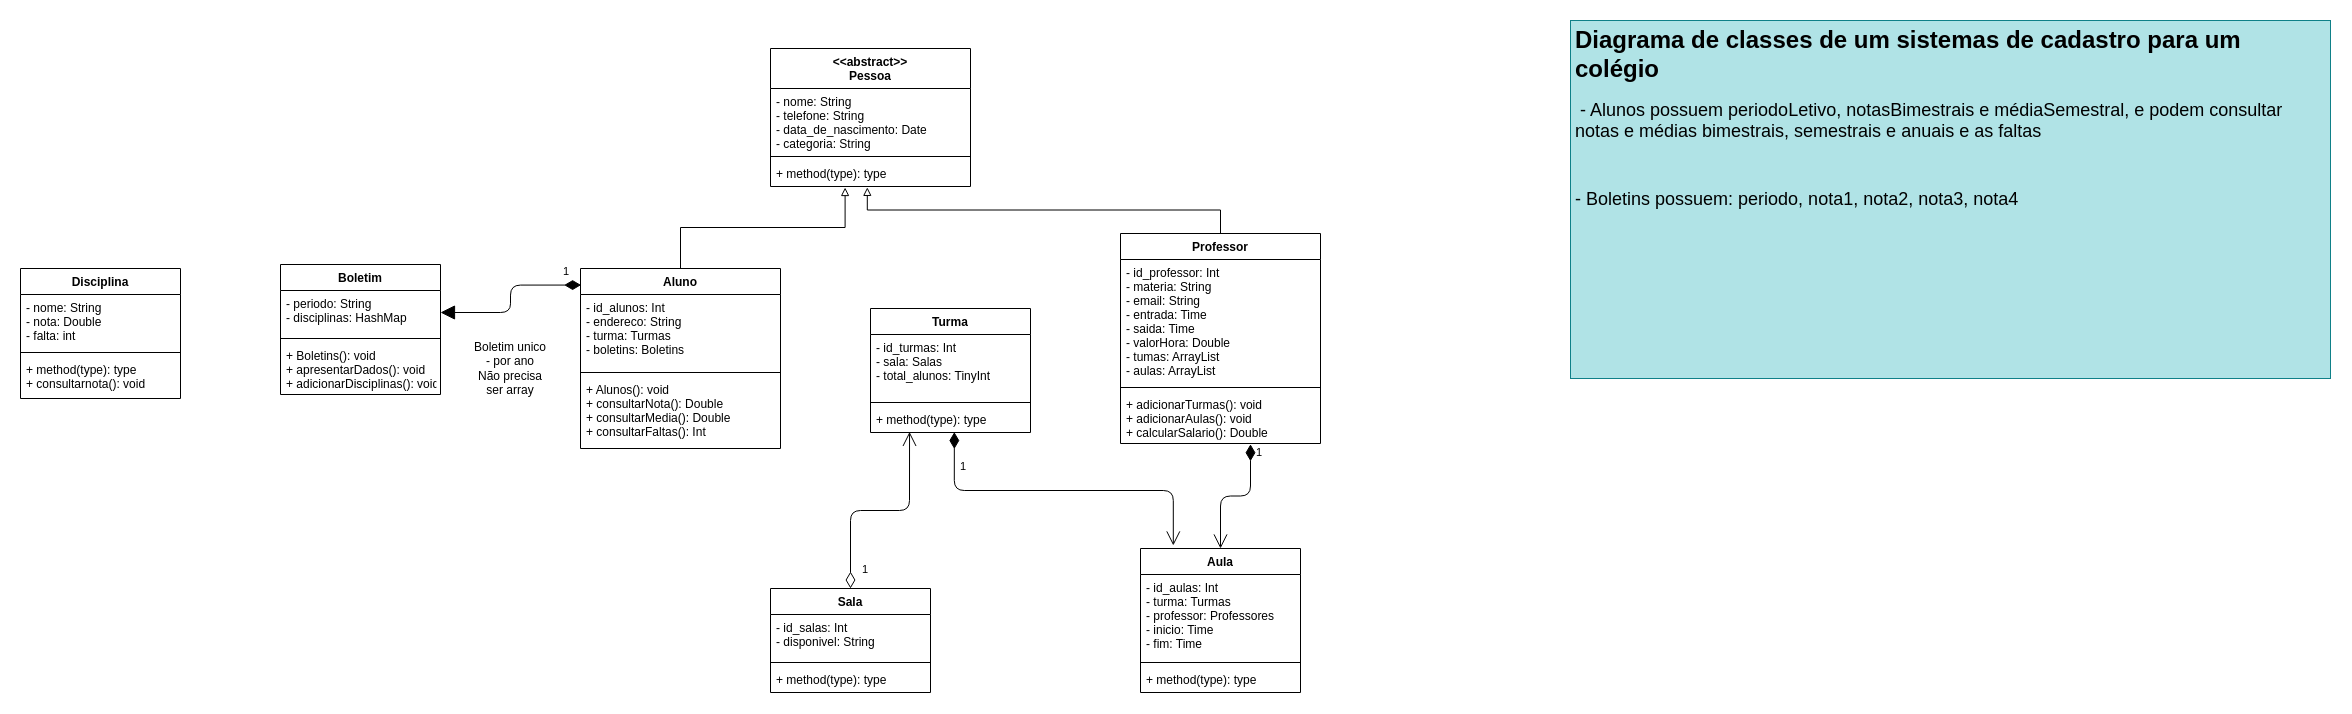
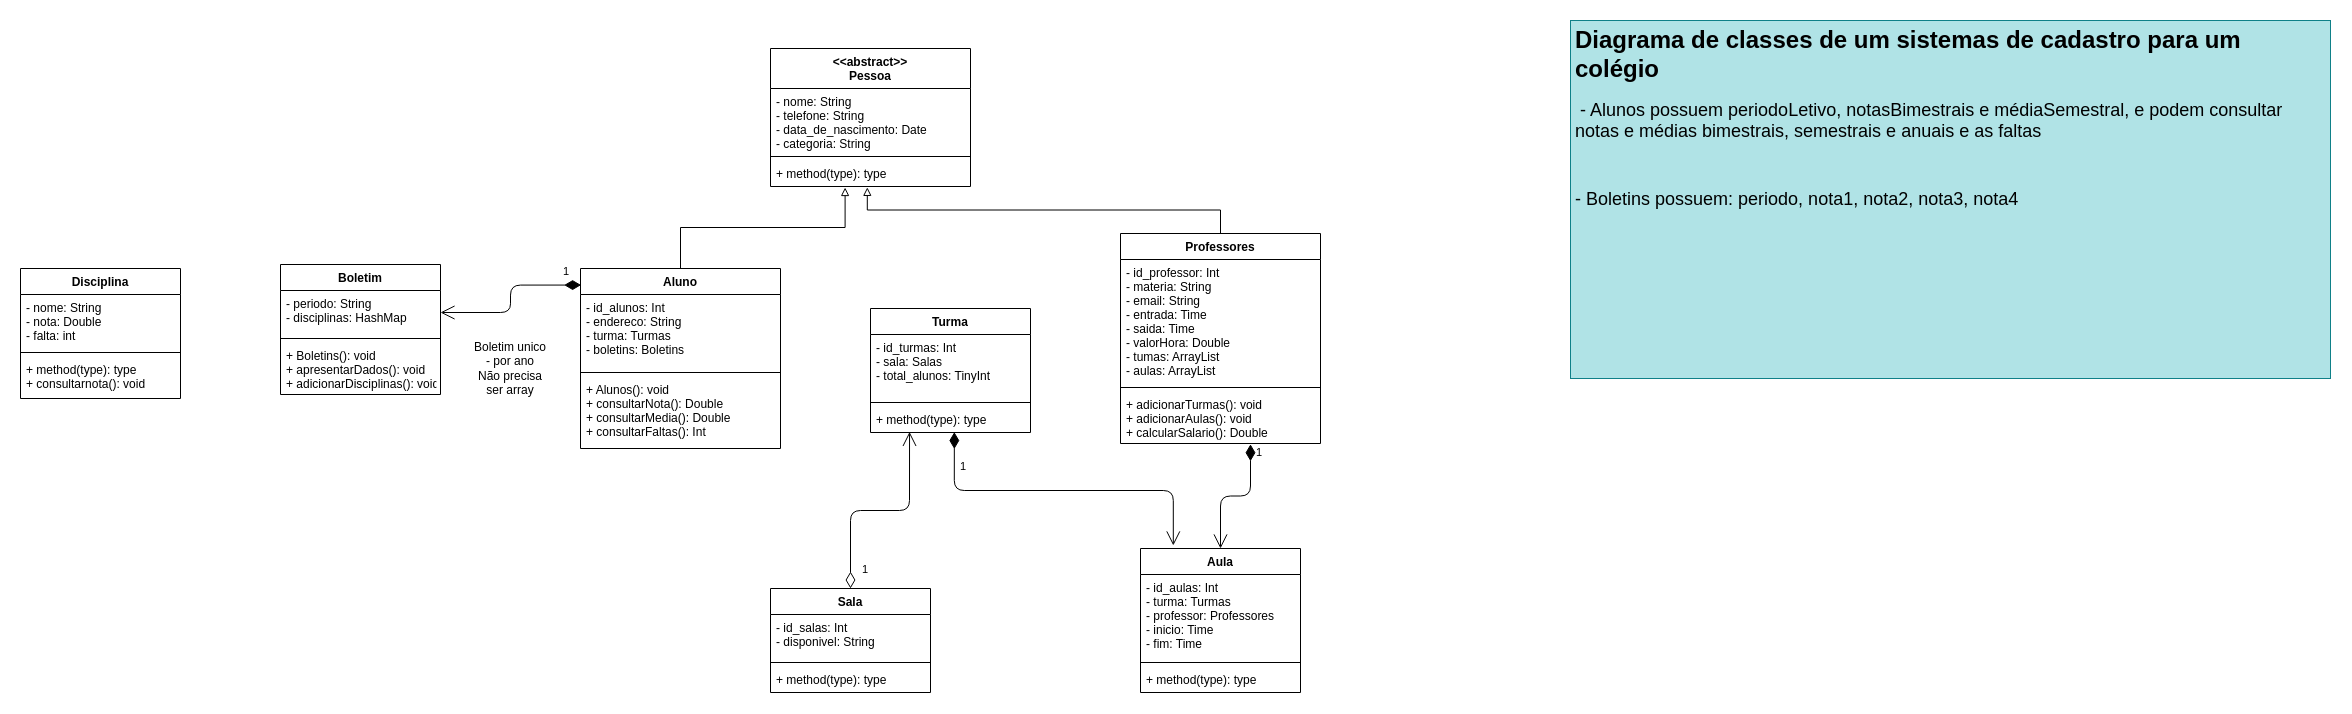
(1220, 247) -> (1220, 247)
(456, 313) -> (450, 313)
